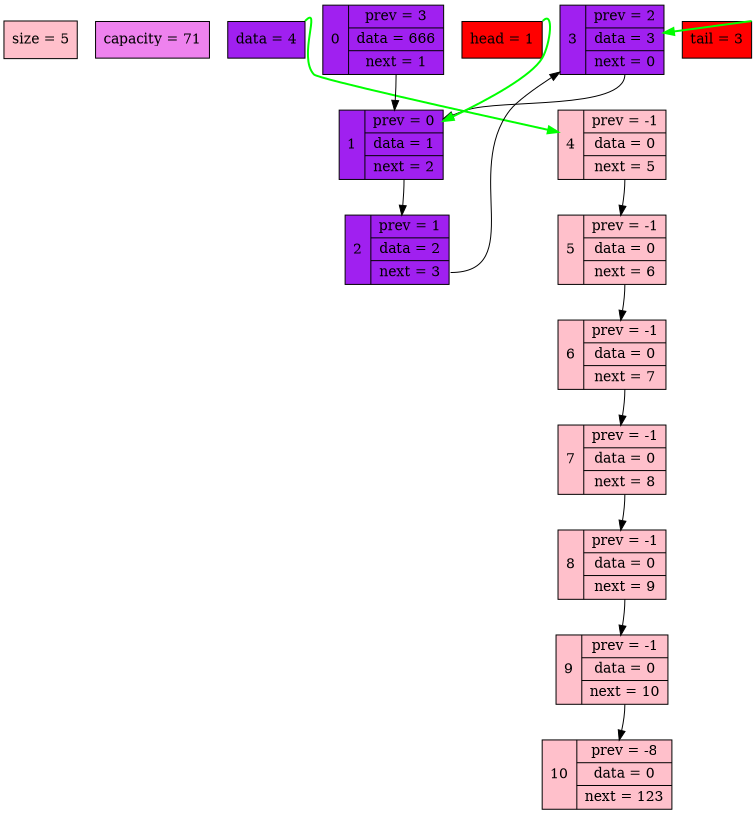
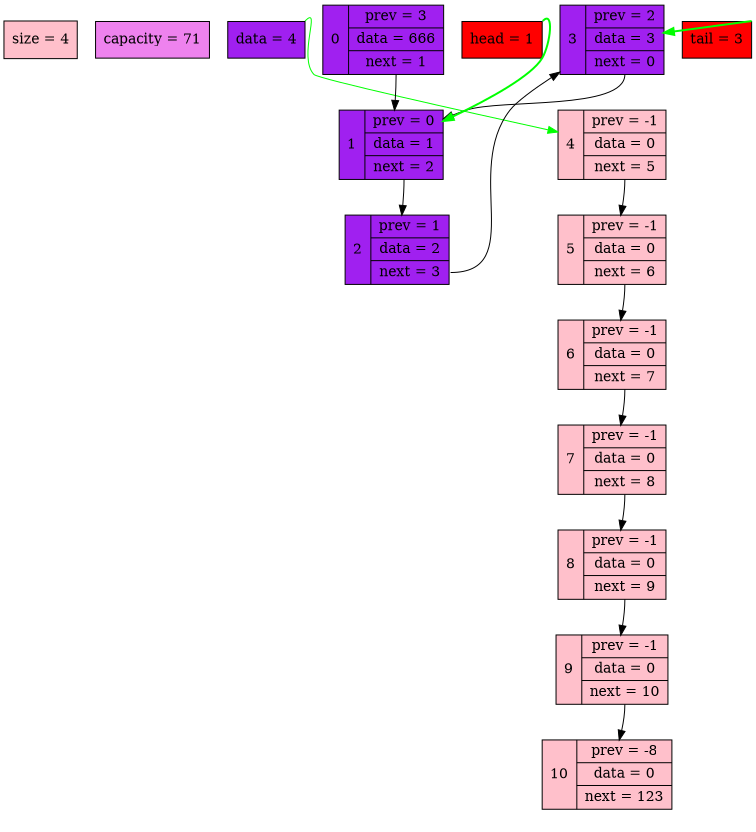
(41, 40) -> (41, 40)
(407, 98) -> (407, 98)
